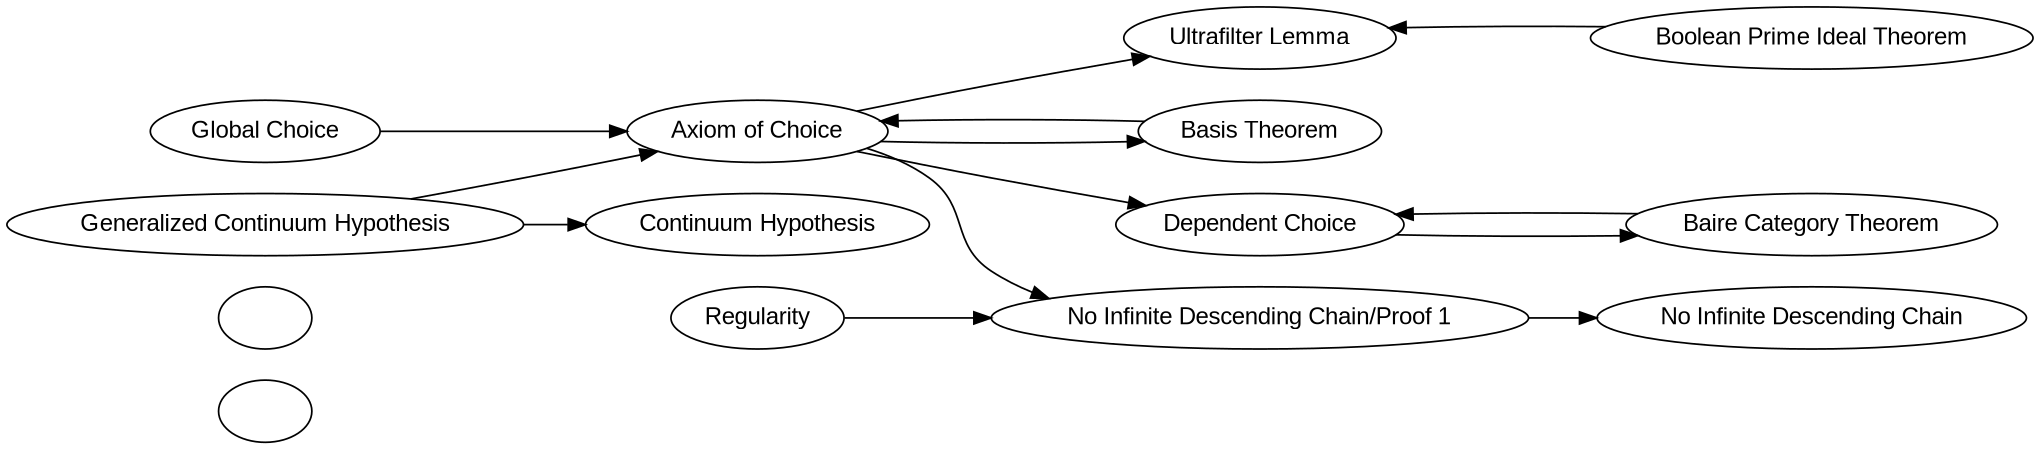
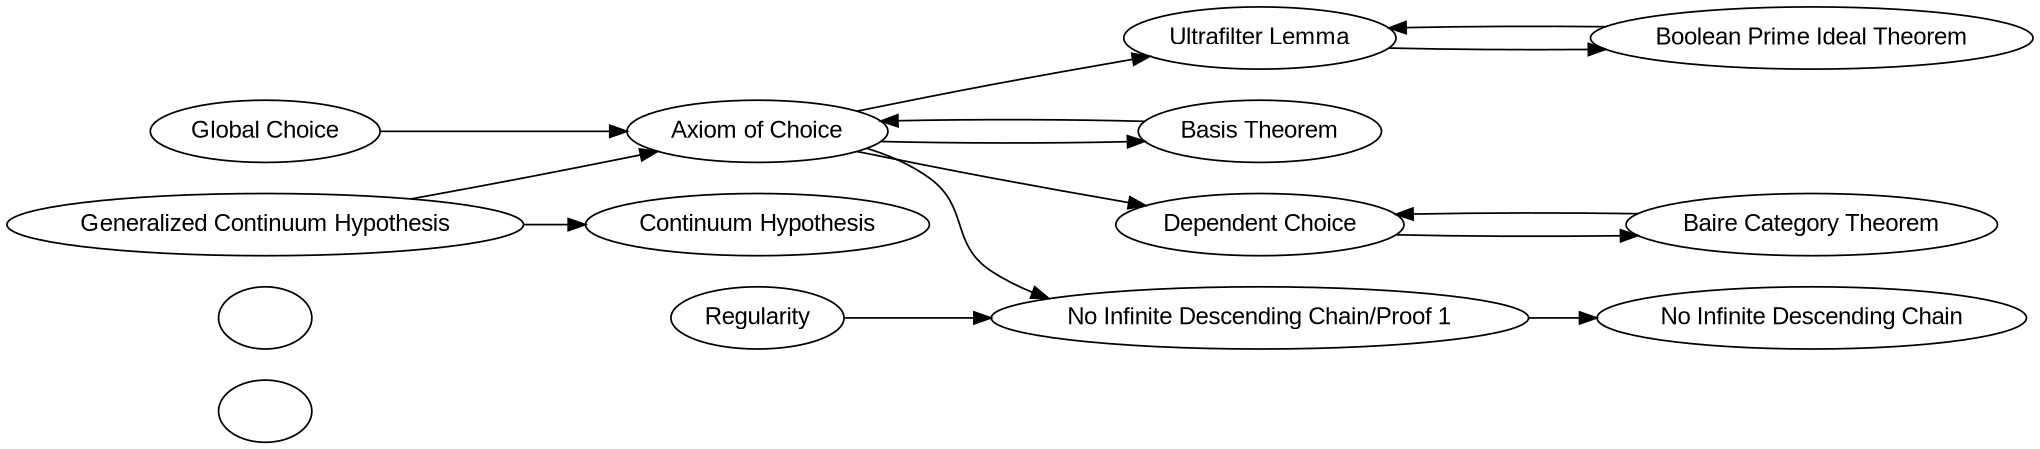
none -> (1488, 50)
